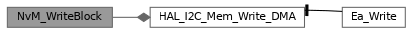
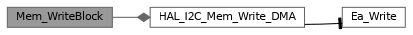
(326, 11) -> (321, 24)
(60, 17) -> (60, 17)
